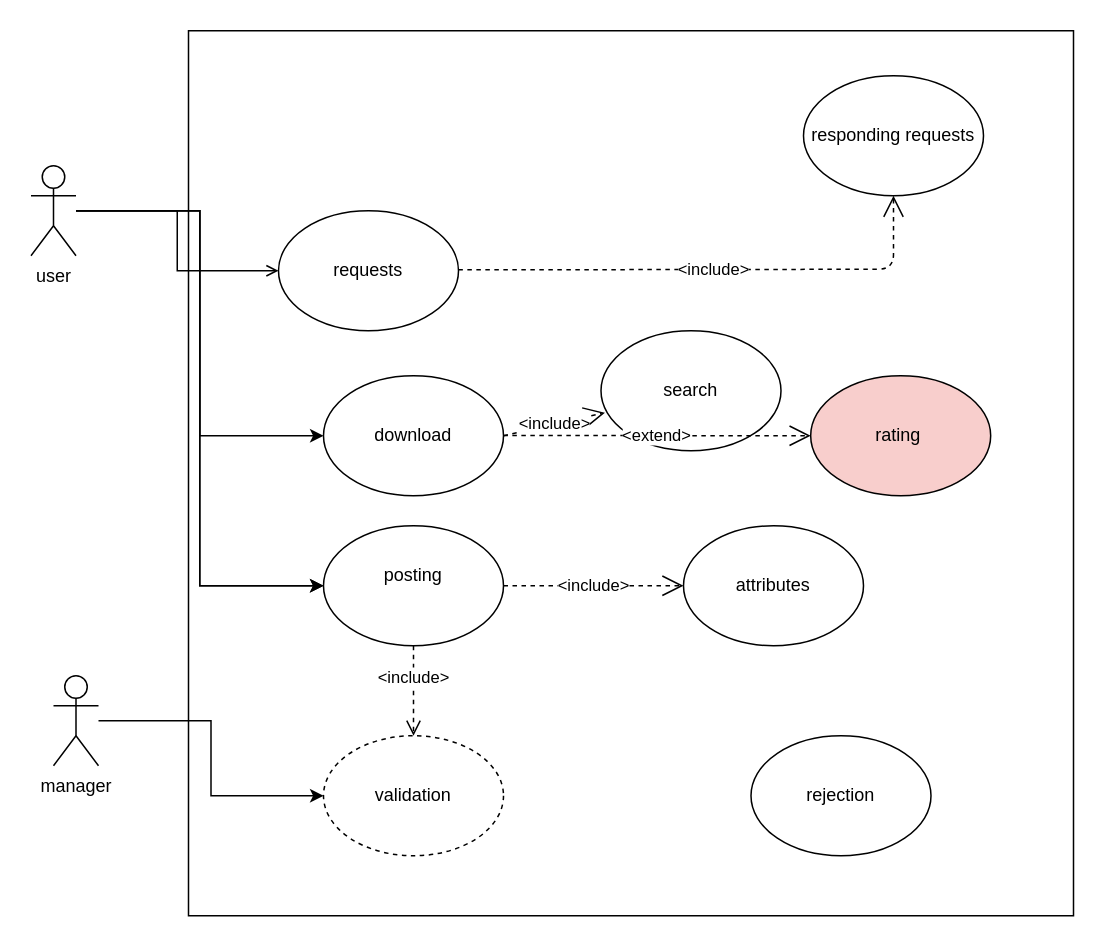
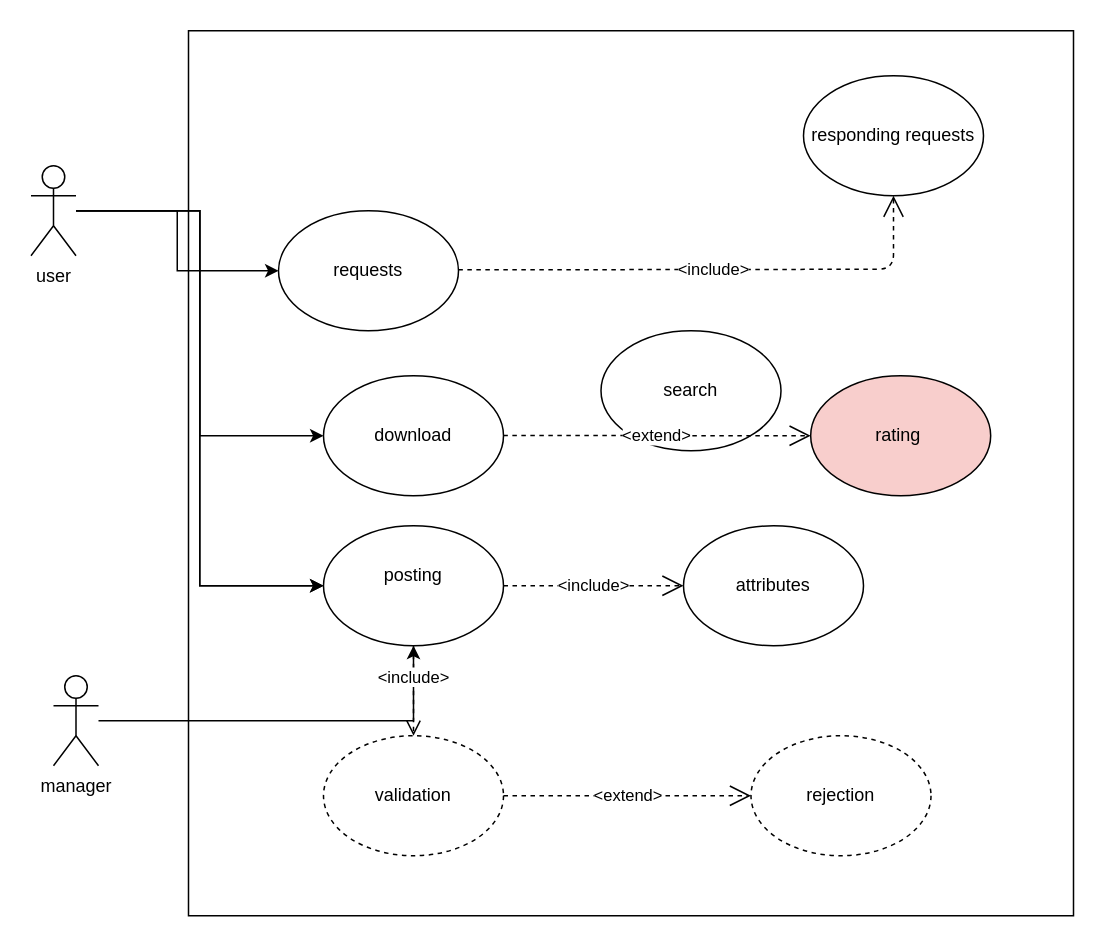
(269, 271) -> (267, 271)
(564, 422) -> none
(223, 796) -> (309, 721)
none -> (625, 796)
(841, 796) -> (841, 796)
